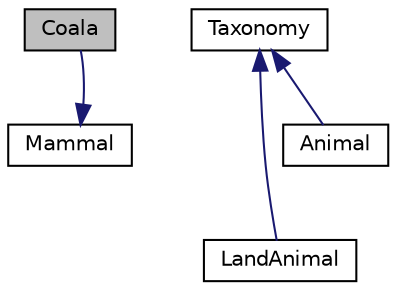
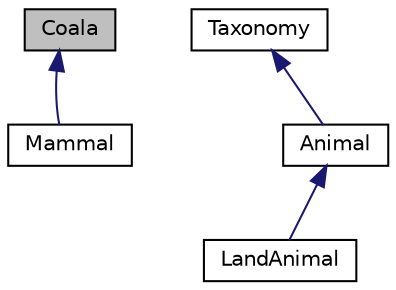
(84, 77) -> (56, 98)
(265, 156) -> (303, 212)
